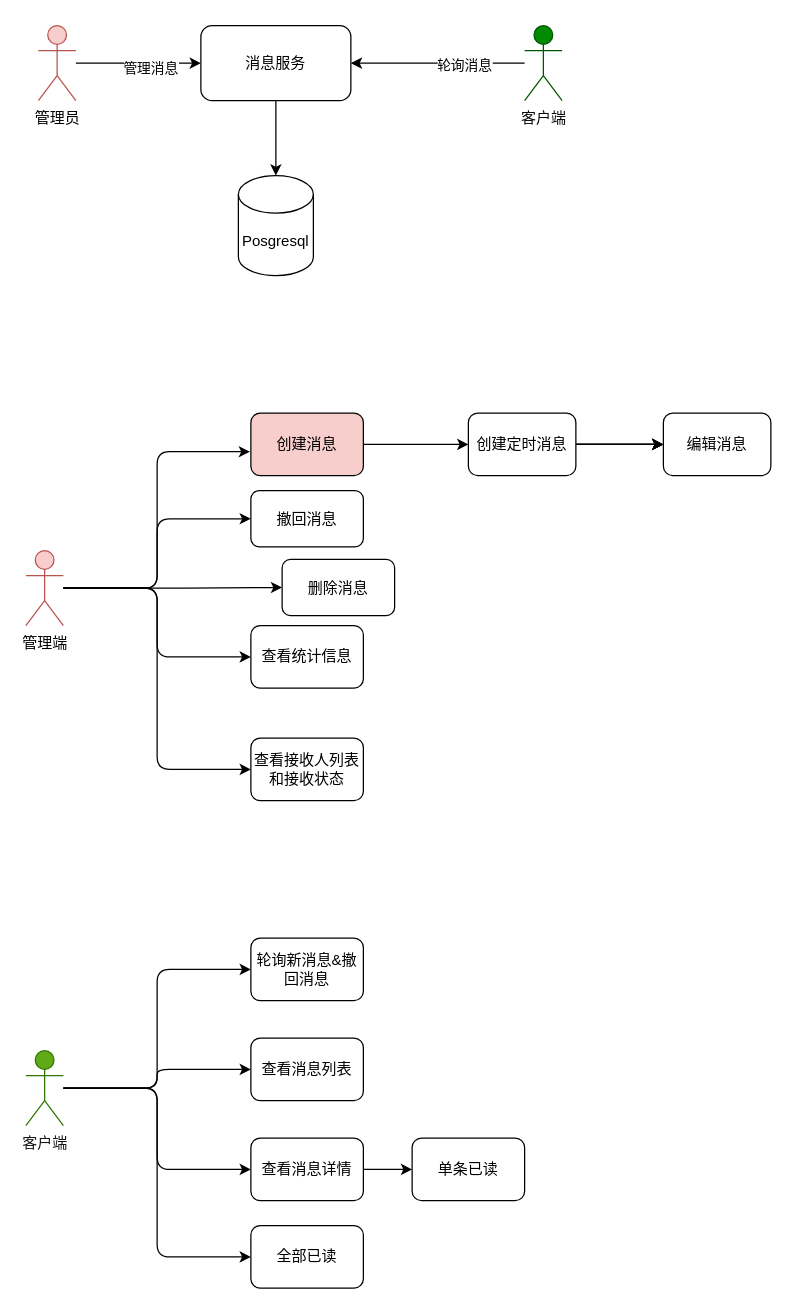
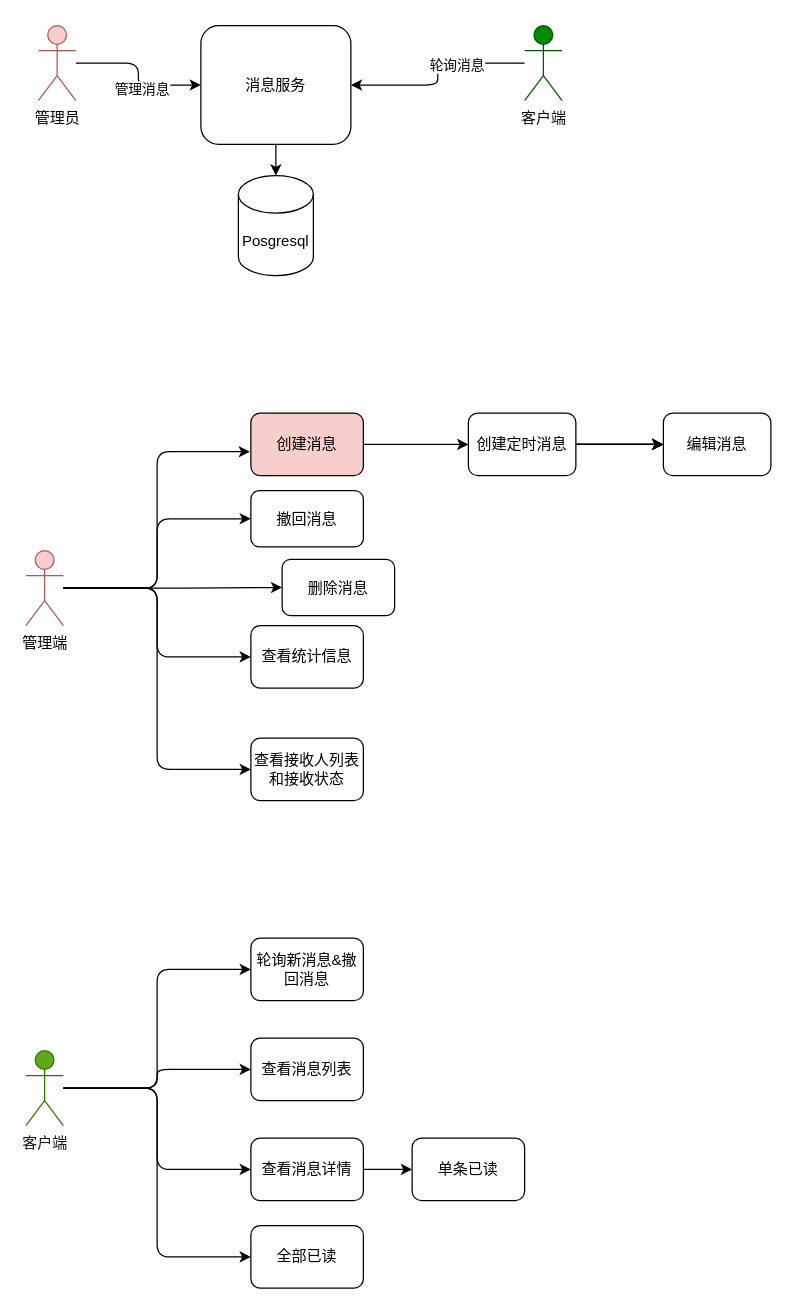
(276, 63) -> (276, 85)
